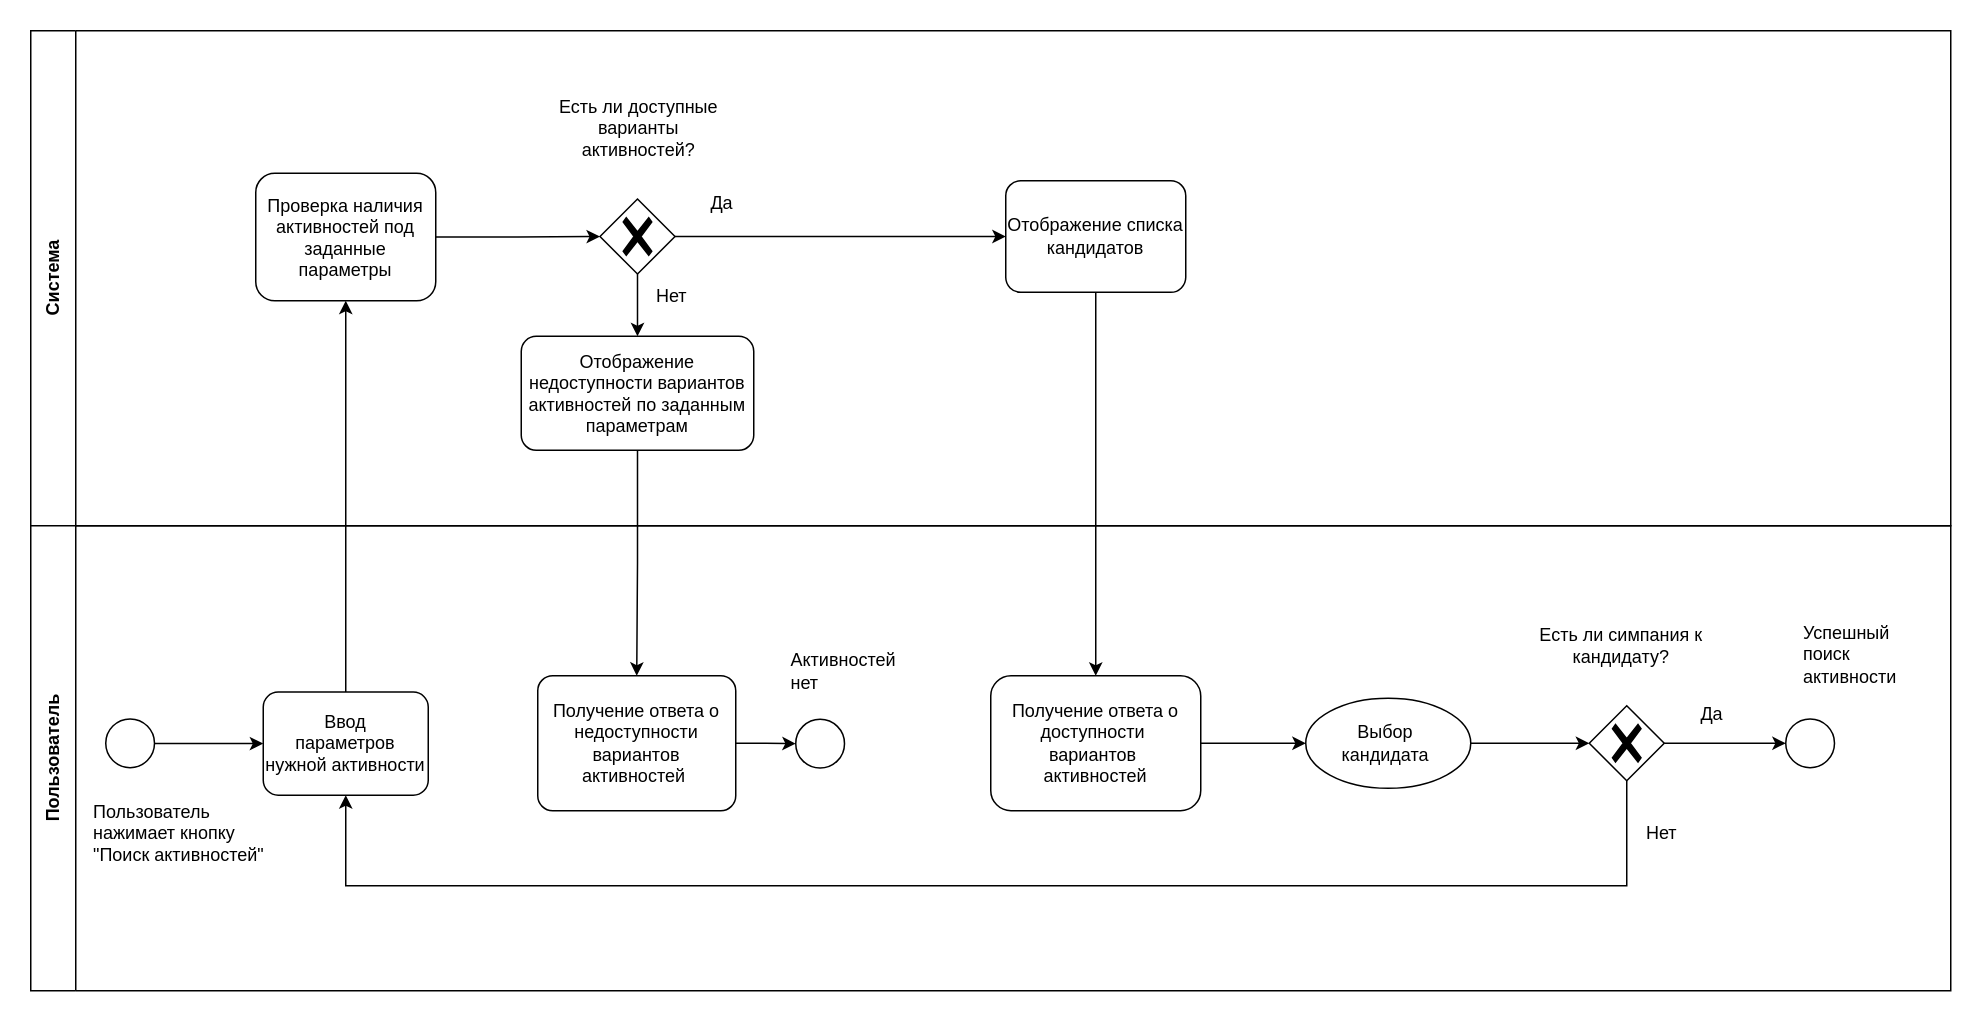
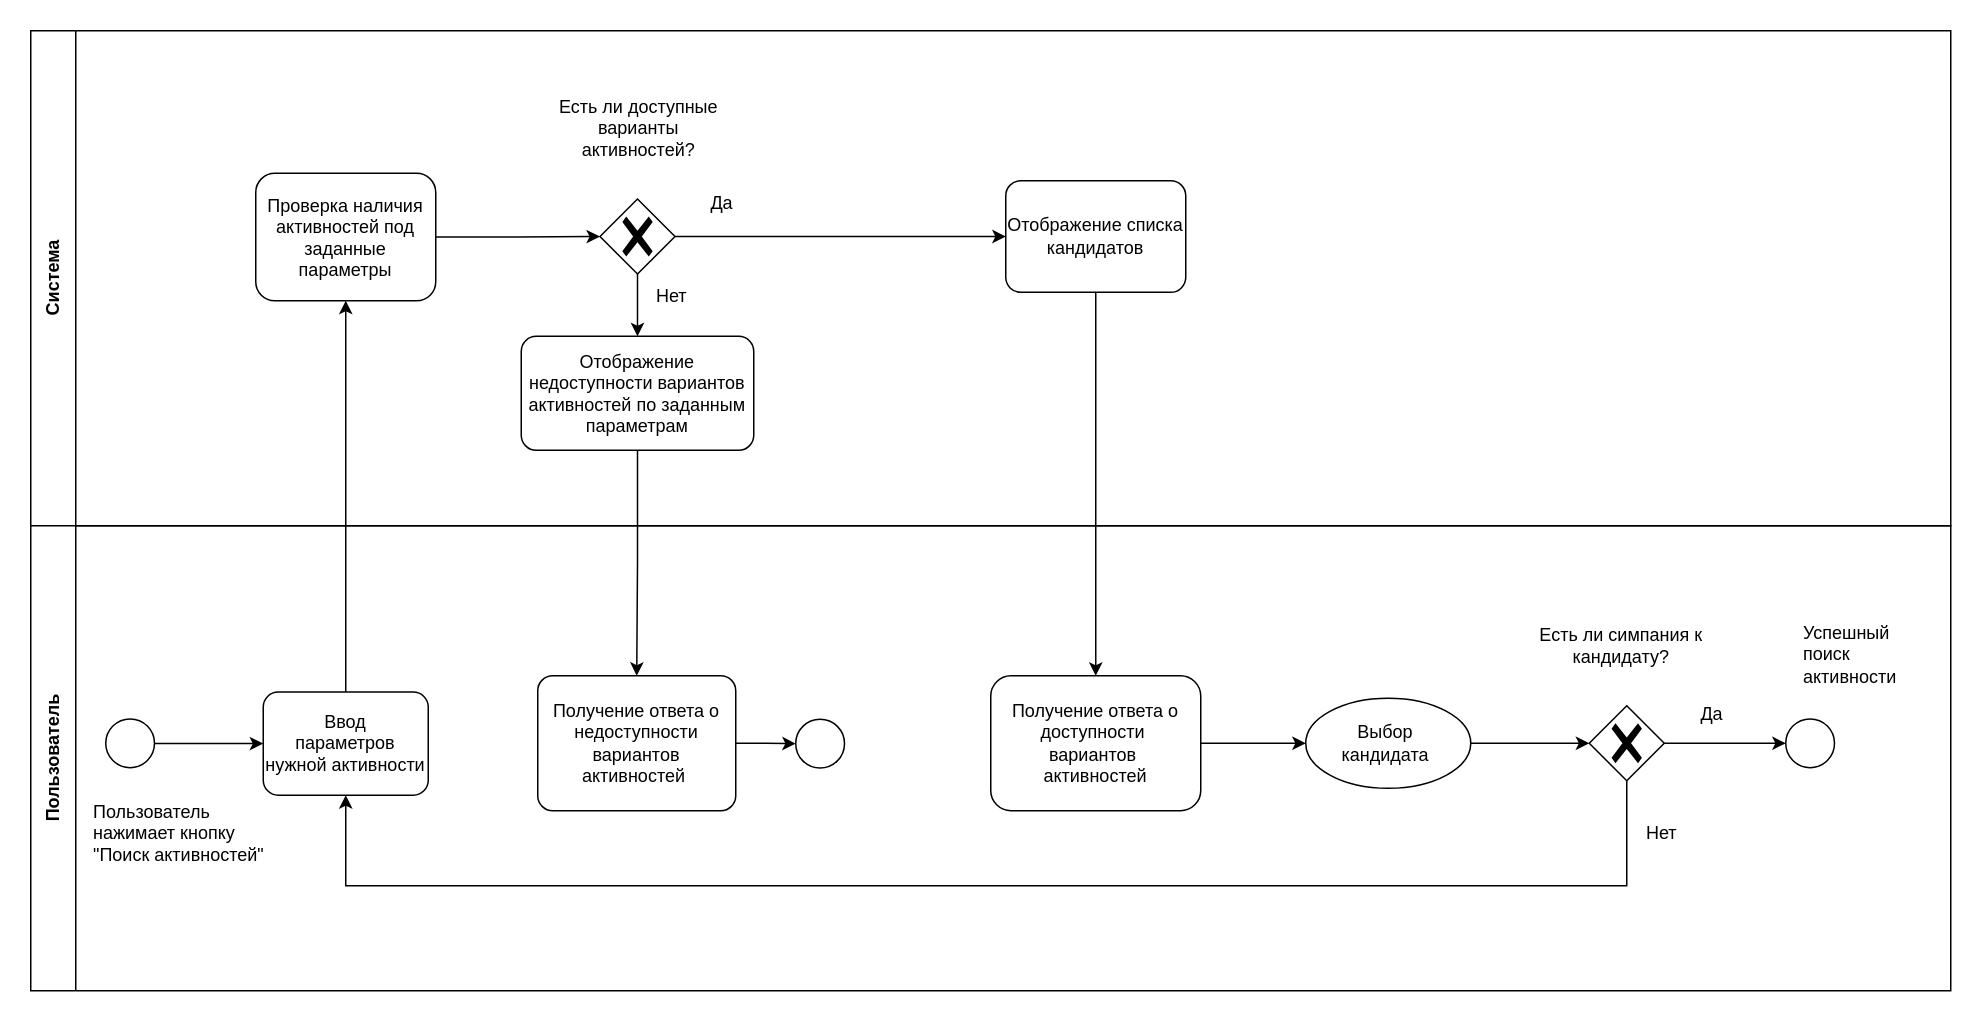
(852, 671) -> none
